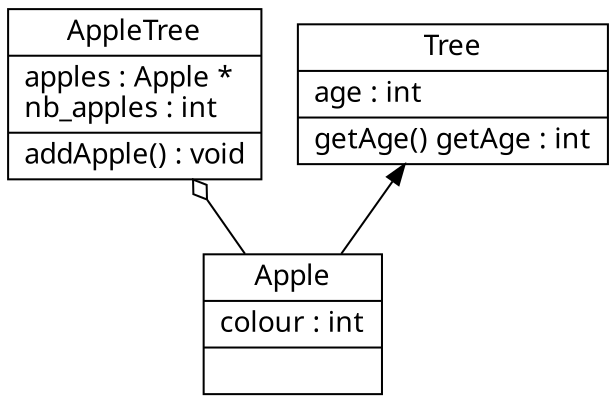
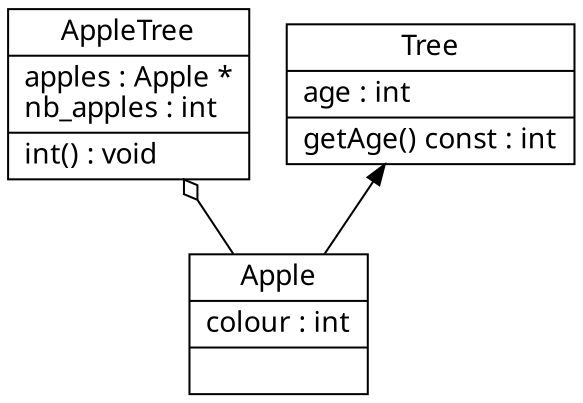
(453, 140) -> (431, 140)
(135, 155) -> (91, 155)
